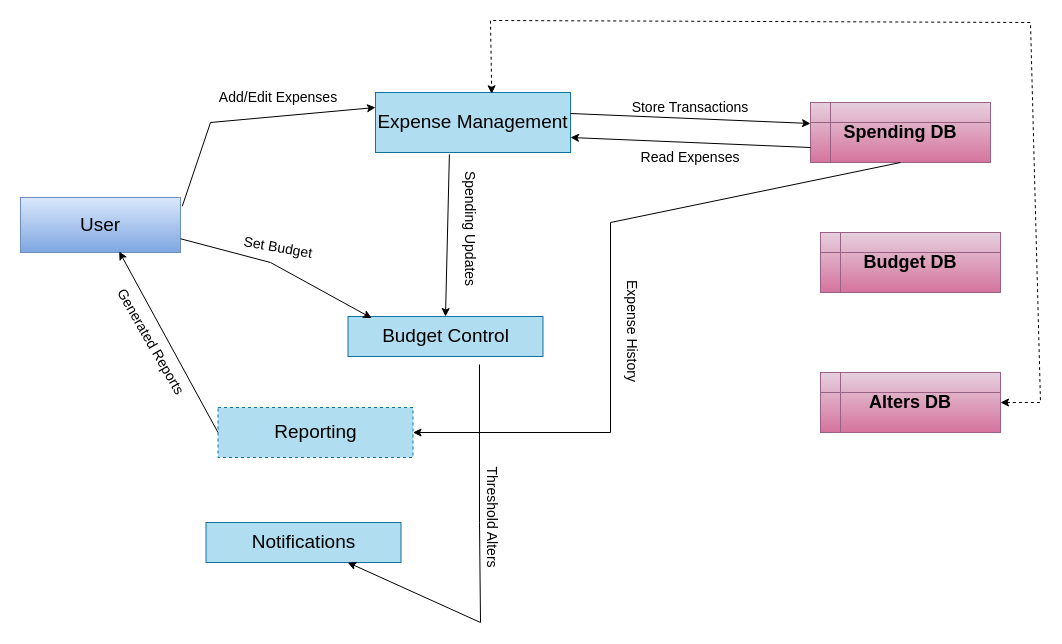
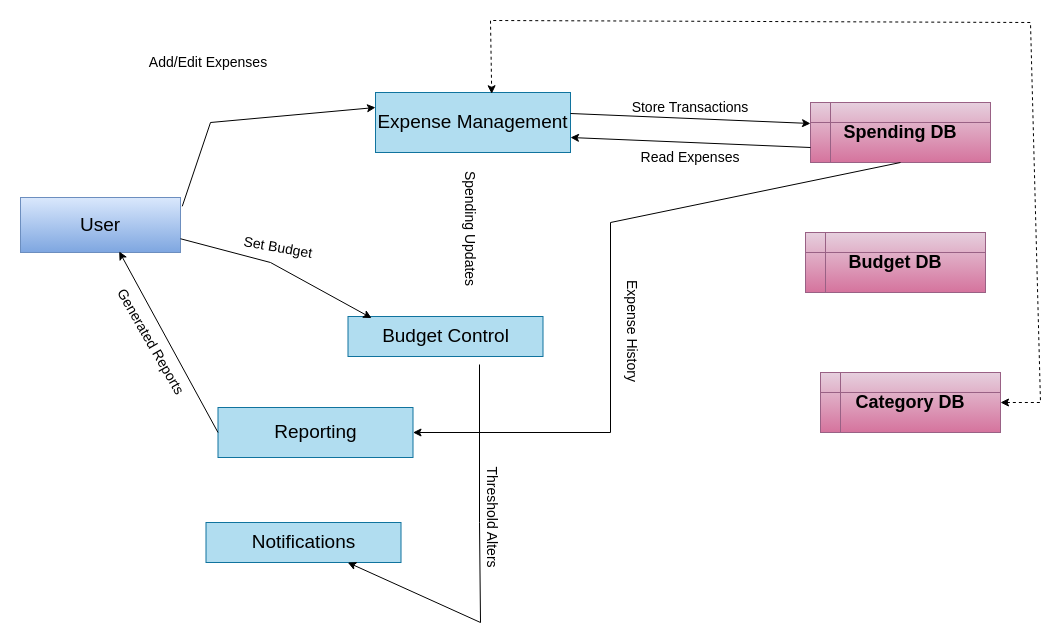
(278, 98) -> (208, 63)
(448, 232) -> none
(911, 263) -> (896, 263)
(911, 403) -> (911, 403)
(316, 433) -> (316, 433)
